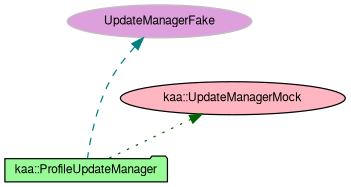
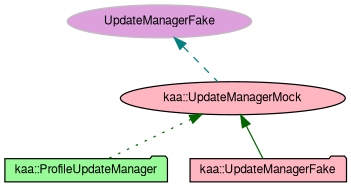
(102, 98) -> (200, 64)
none -> (268, 170)
